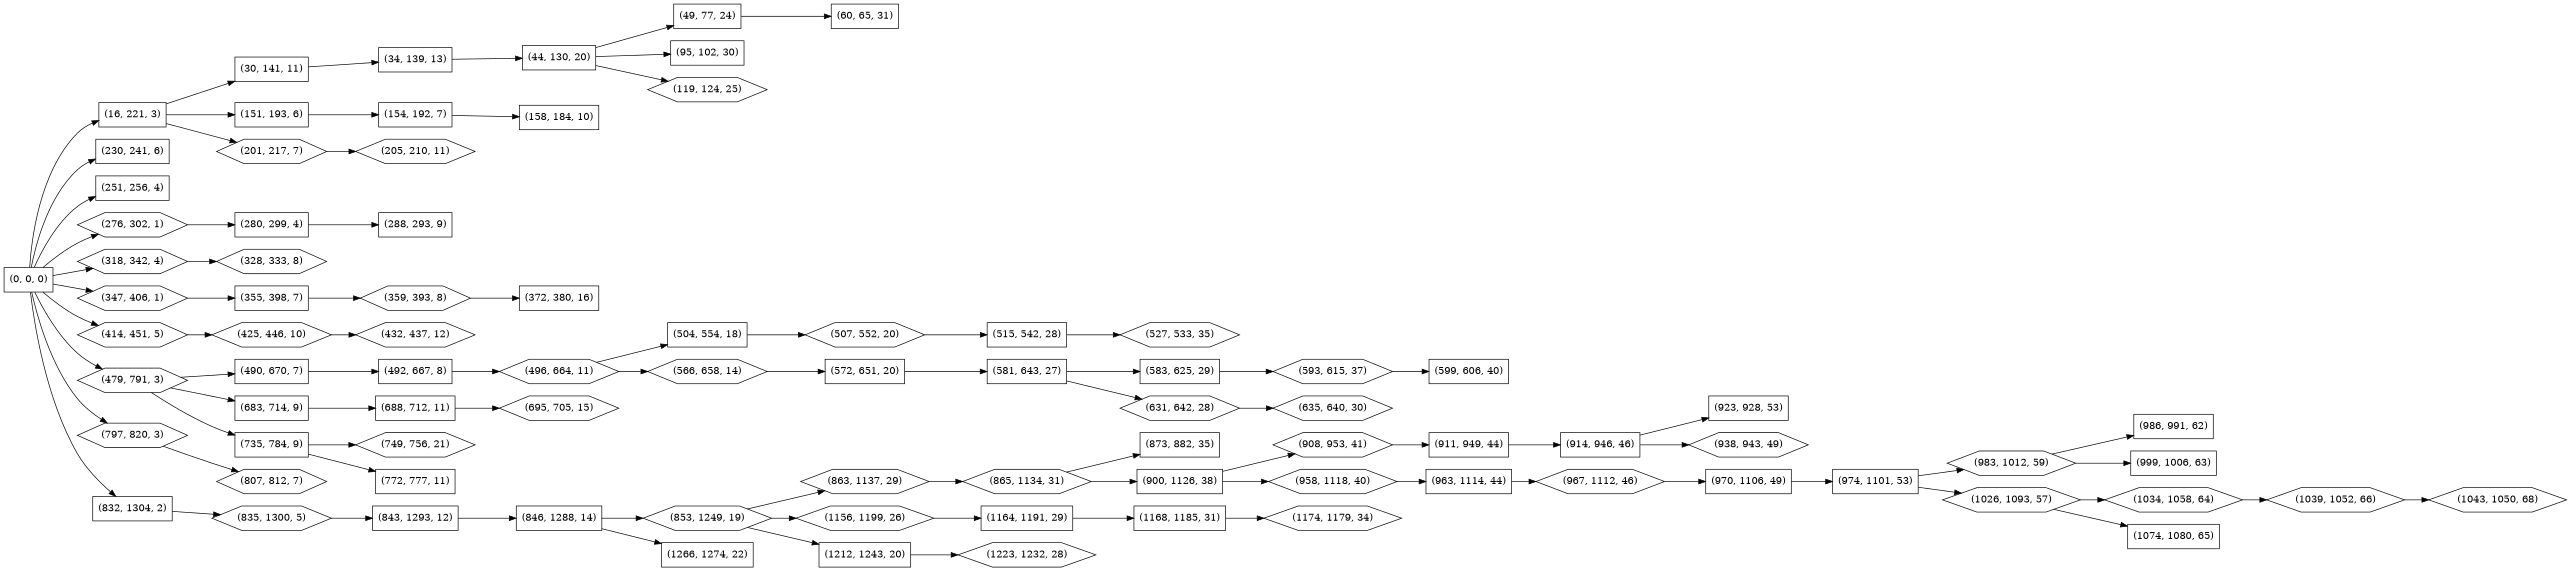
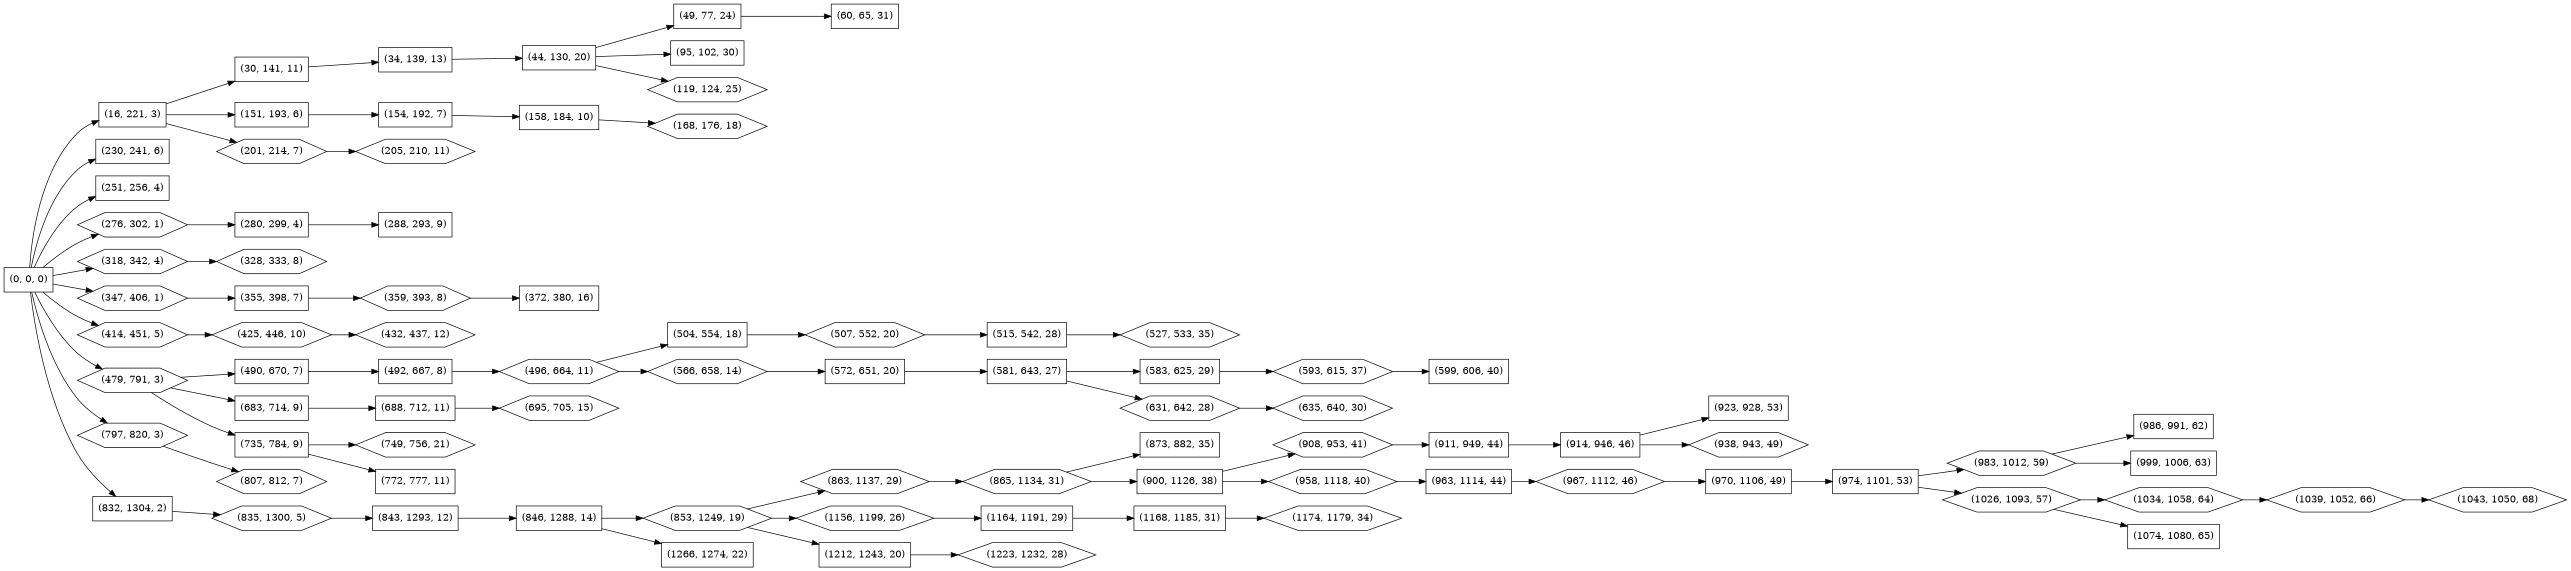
none -> (707, 126)
(272, 151) -> (272, 151)
